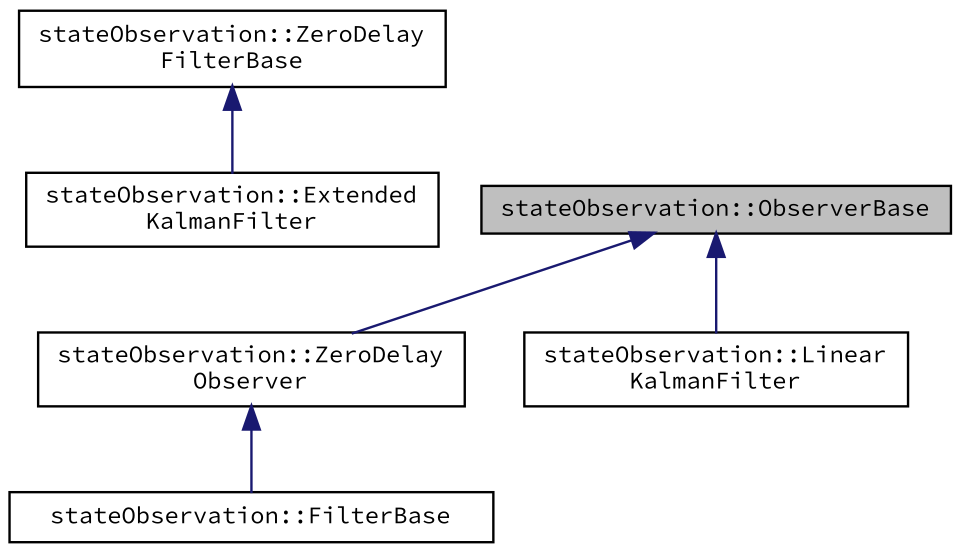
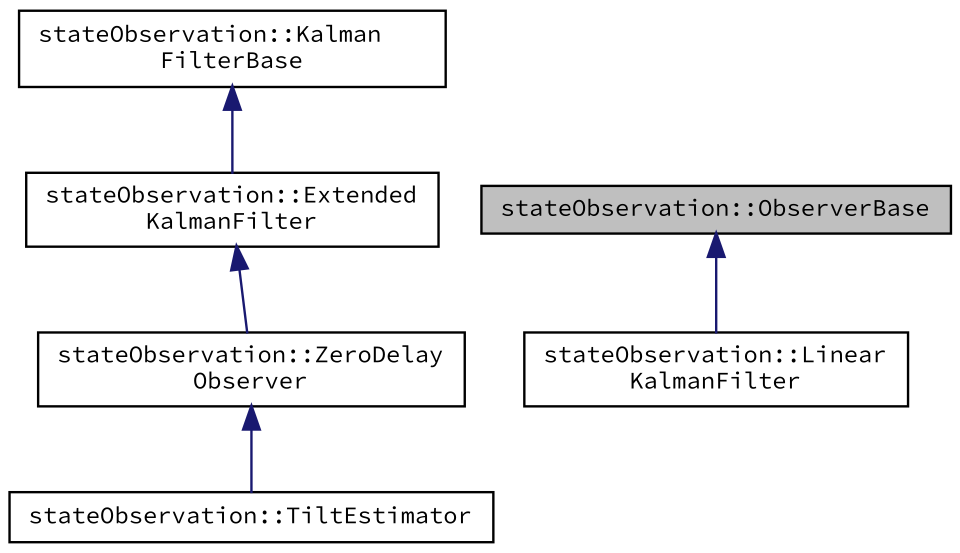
(232, 49) -> (232, 49)
(492, 287) -> (243, 302)
(251, 517) -> (251, 517)
